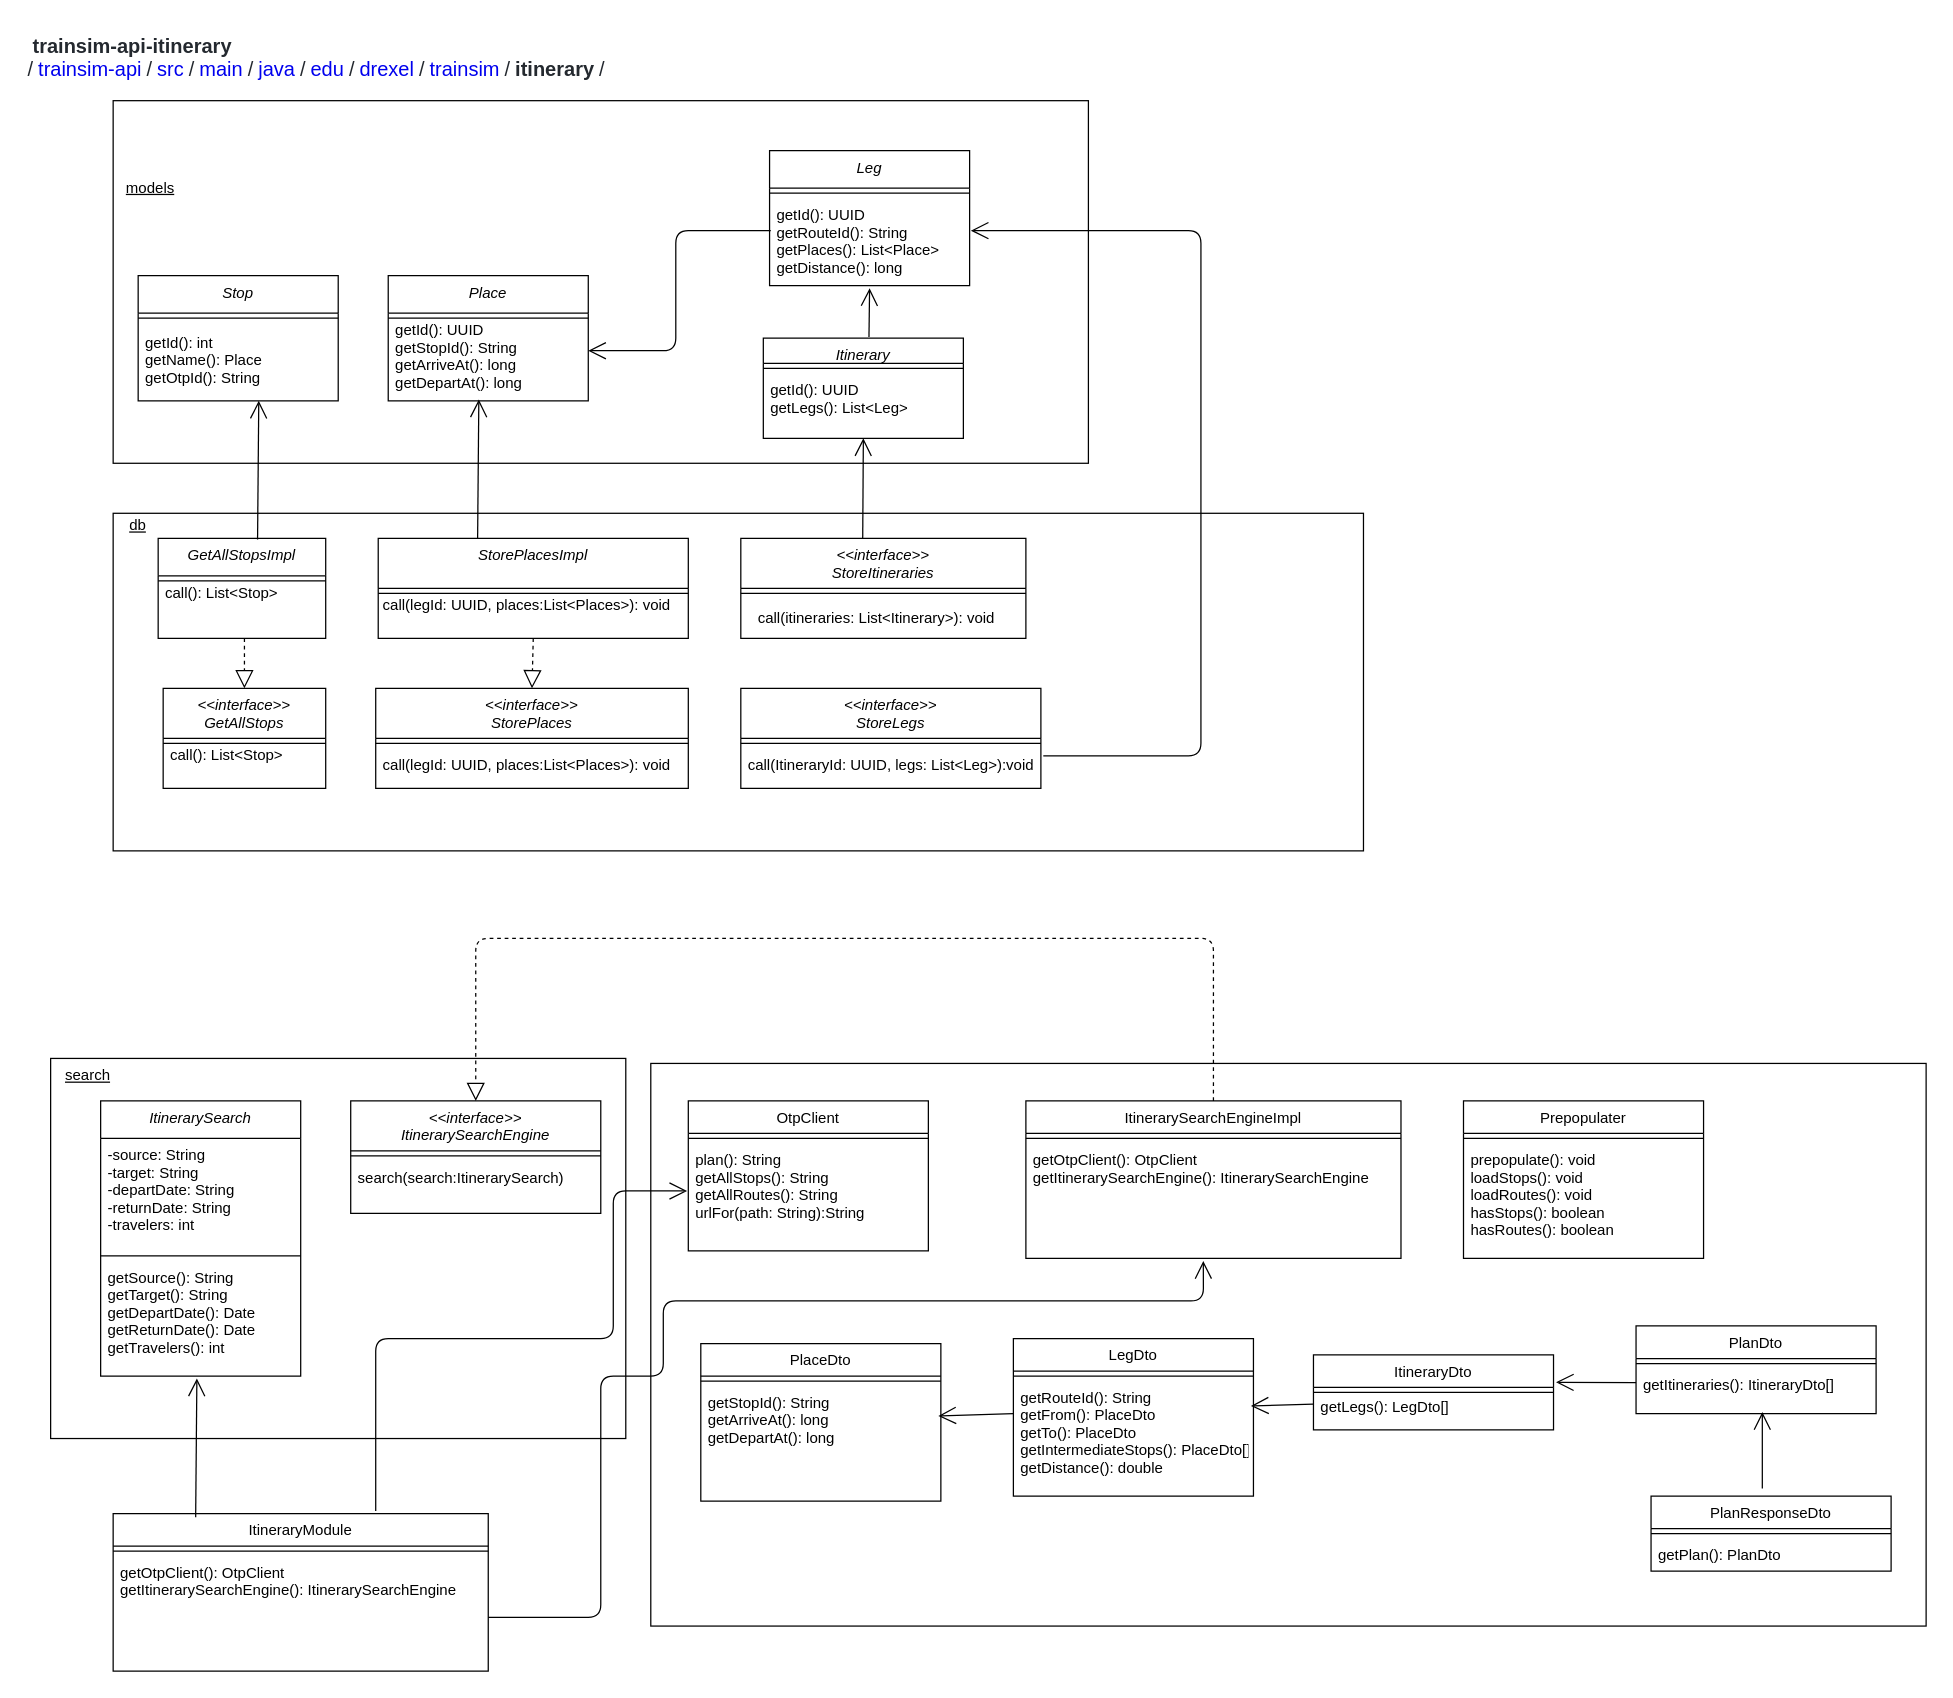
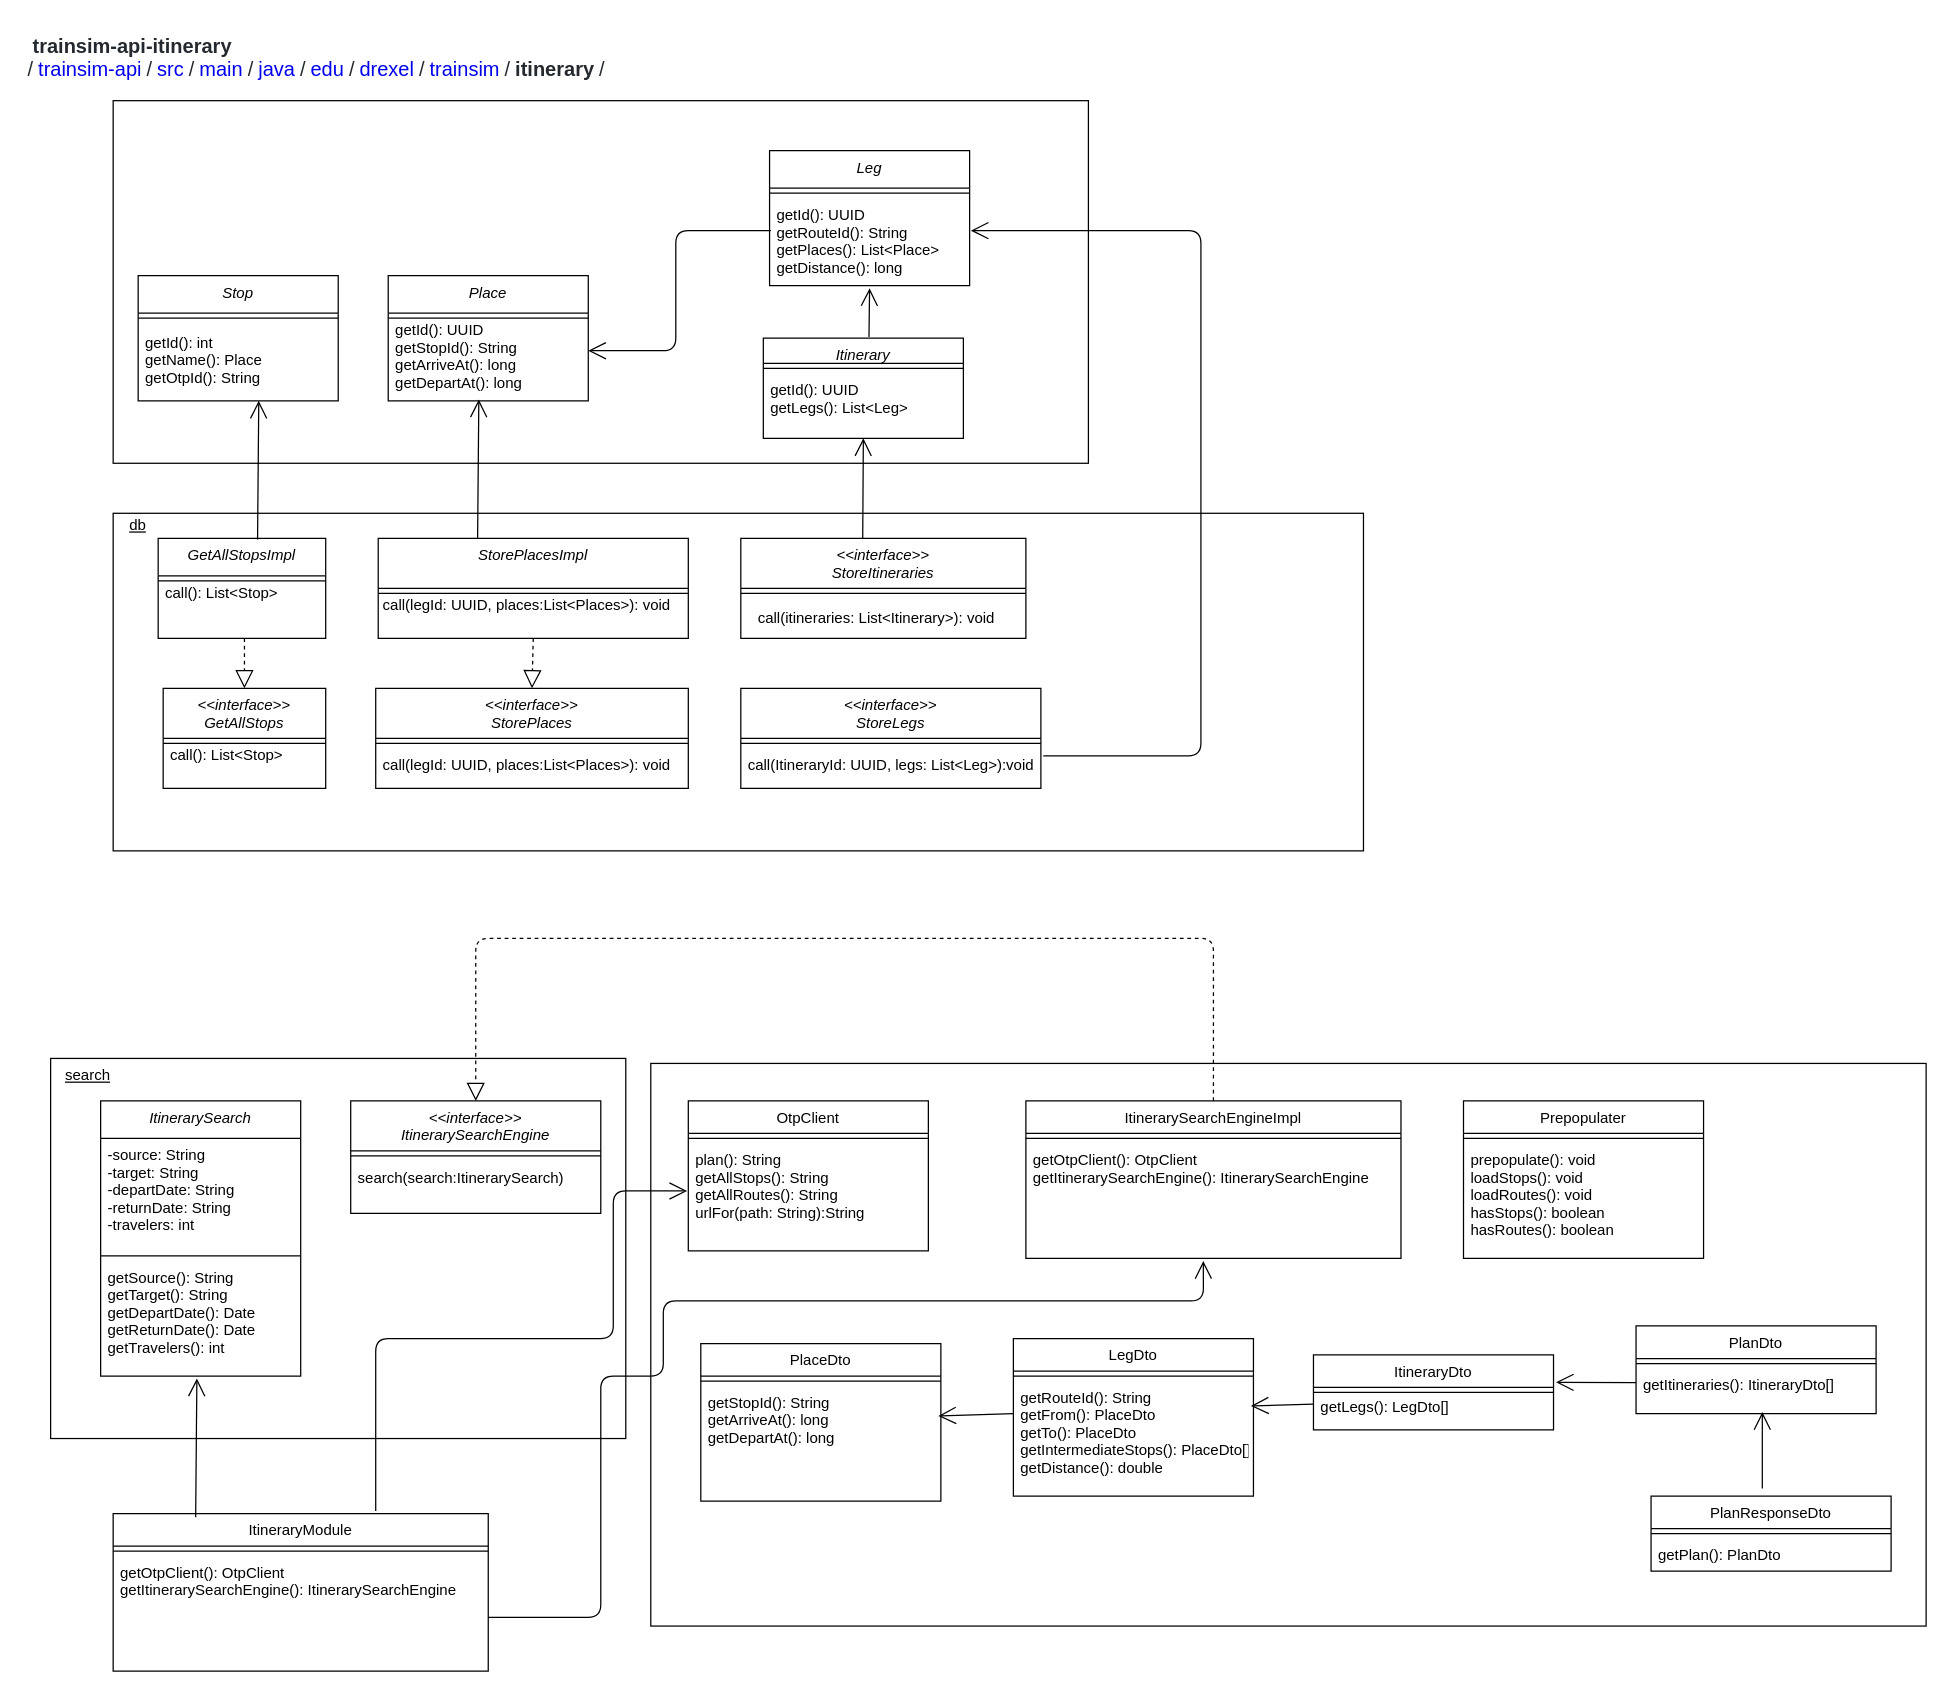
(151, 188) -> none
